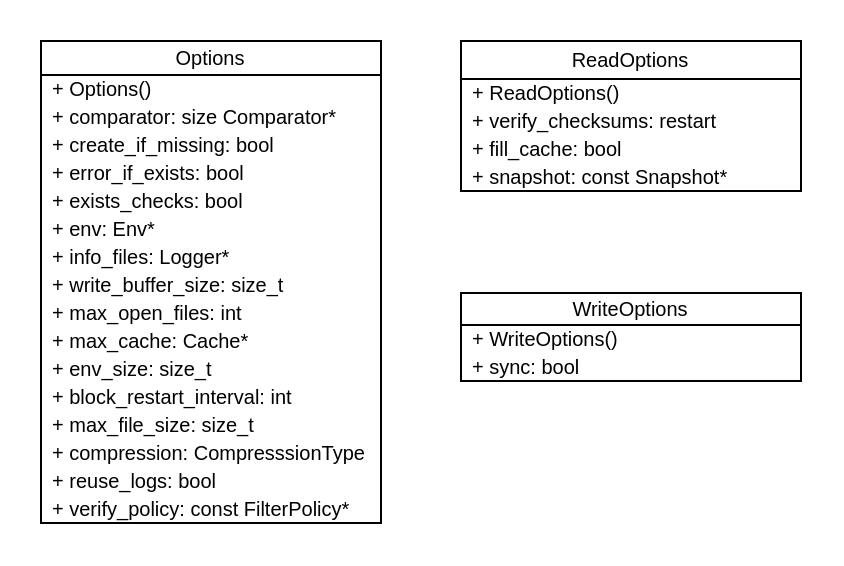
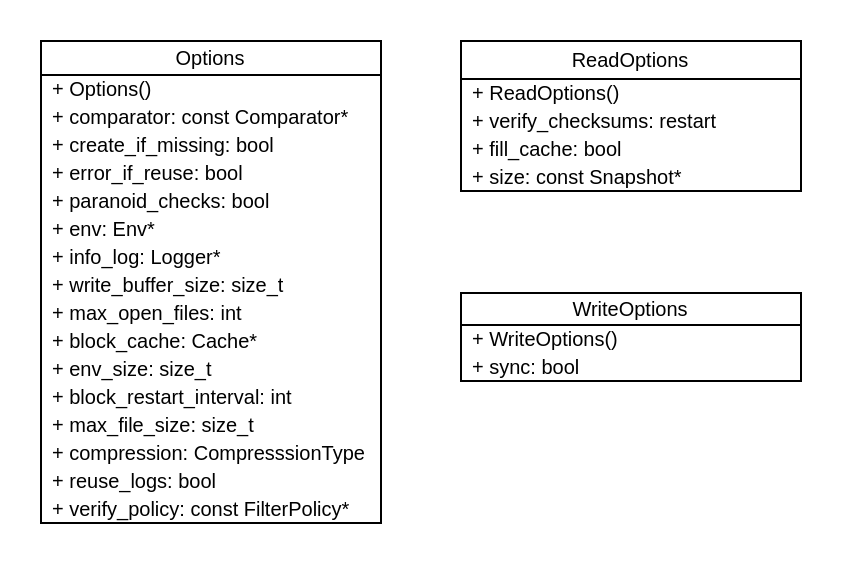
(207, 117) -> (215, 117)
(165, 173) -> (162, 173)
(613, 177) -> (588, 177)
(157, 201) -> (168, 201)
(154, 257) -> (145, 257)
(151, 341) -> (159, 341)
